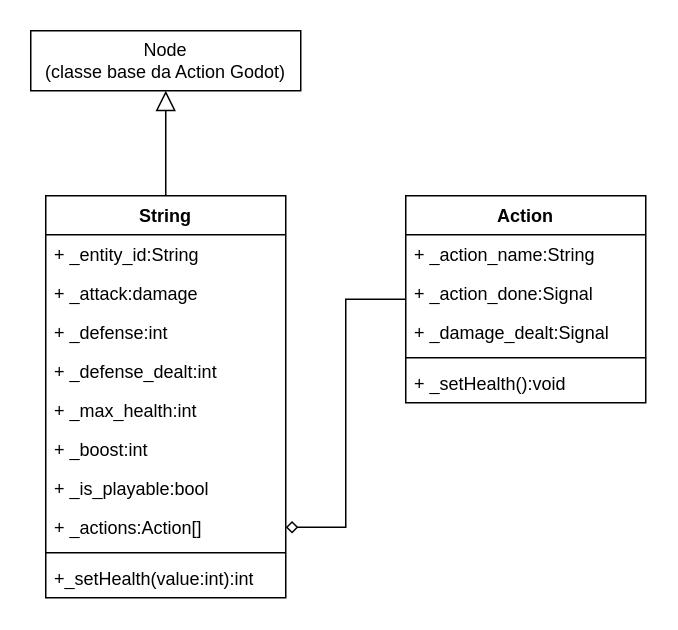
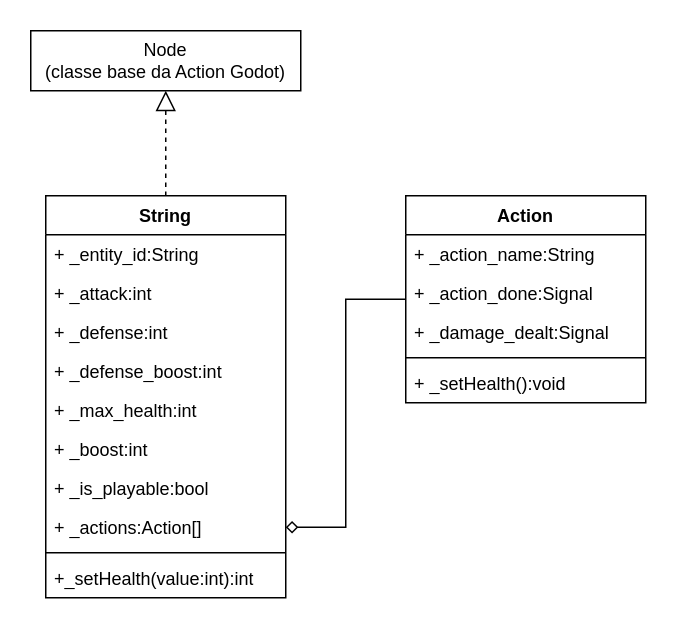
(166, 153) -> (166, 153)
(131, 295) -> (113, 295)
(146, 373) -> (149, 373)
